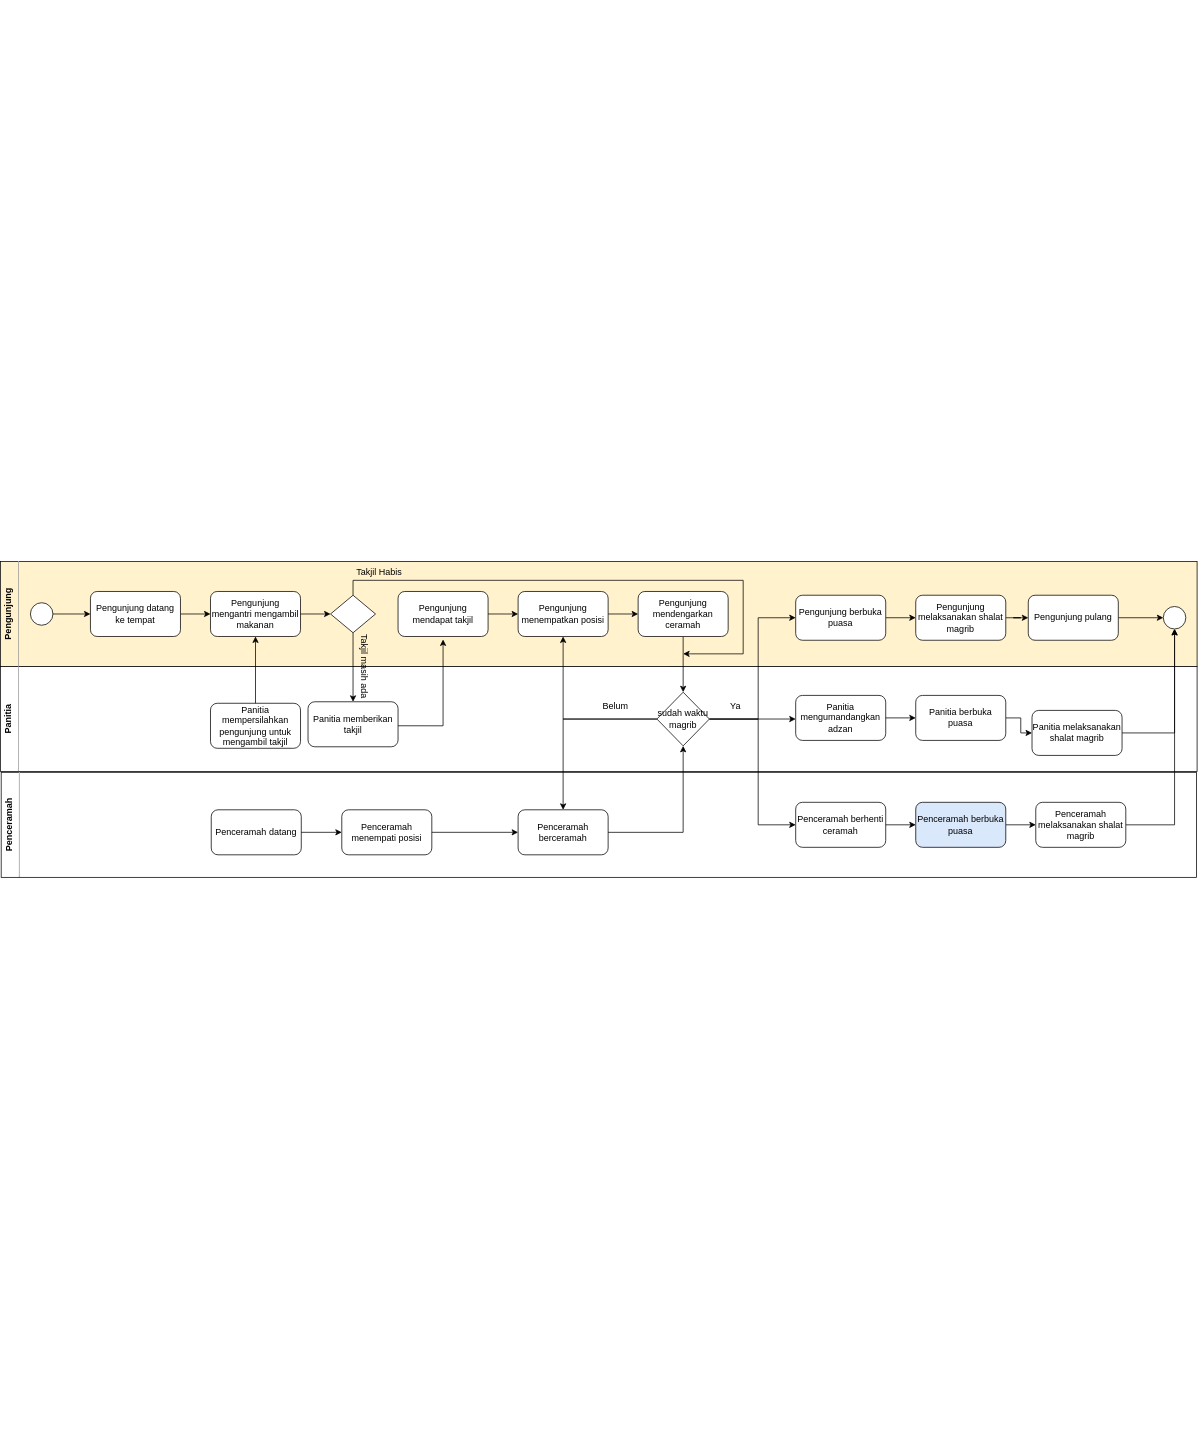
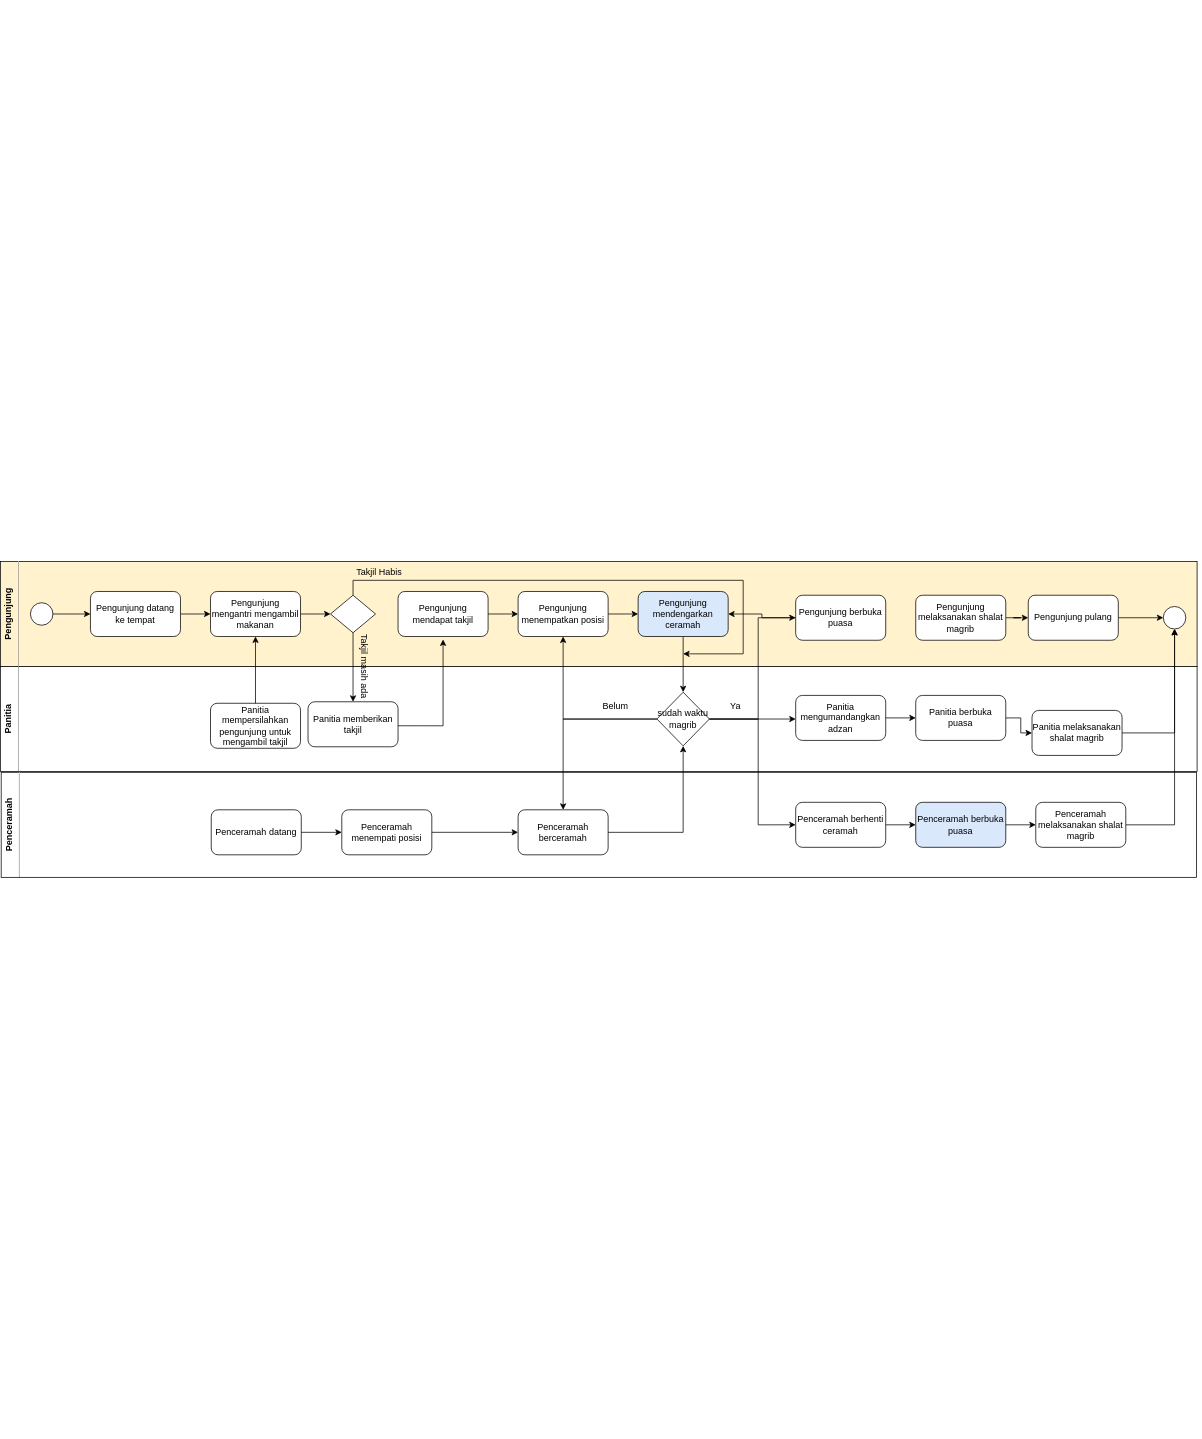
(683, 614) -> (683, 614)
(897, 618) -> (761, 614)
